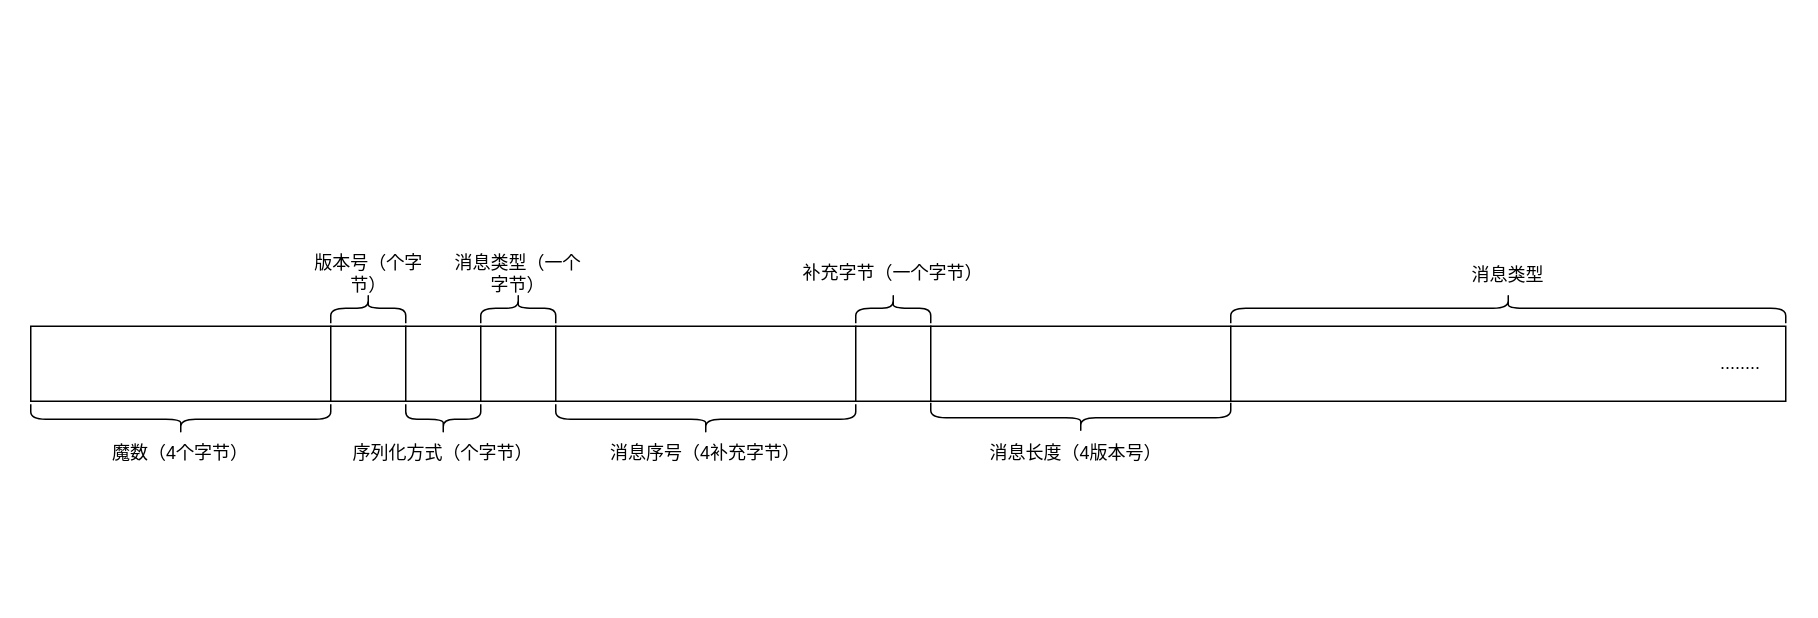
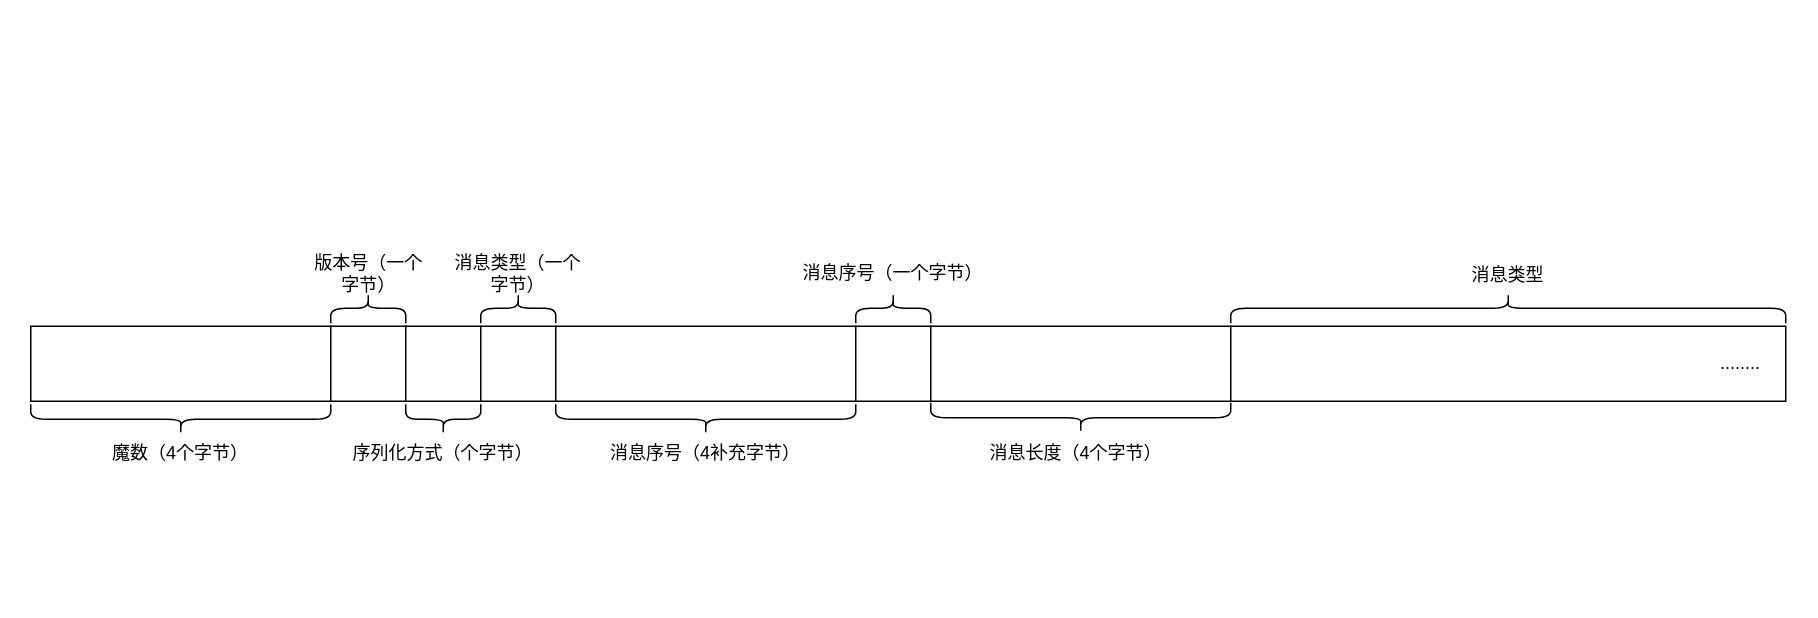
(369, 274) -> (369, 274)
(893, 274) -> (893, 274)
(1076, 454) -> (1076, 454)
